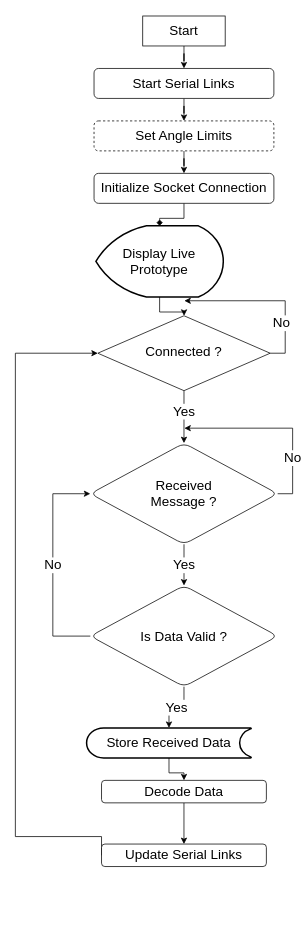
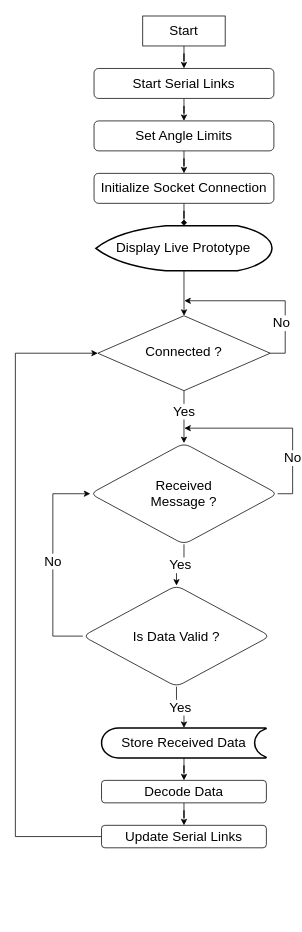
(184, 135) -> (184, 135)
(160, 261) -> (184, 248)
(184, 636) -> (177, 636)
(169, 743) -> (184, 743)
(184, 855) -> (184, 837)
